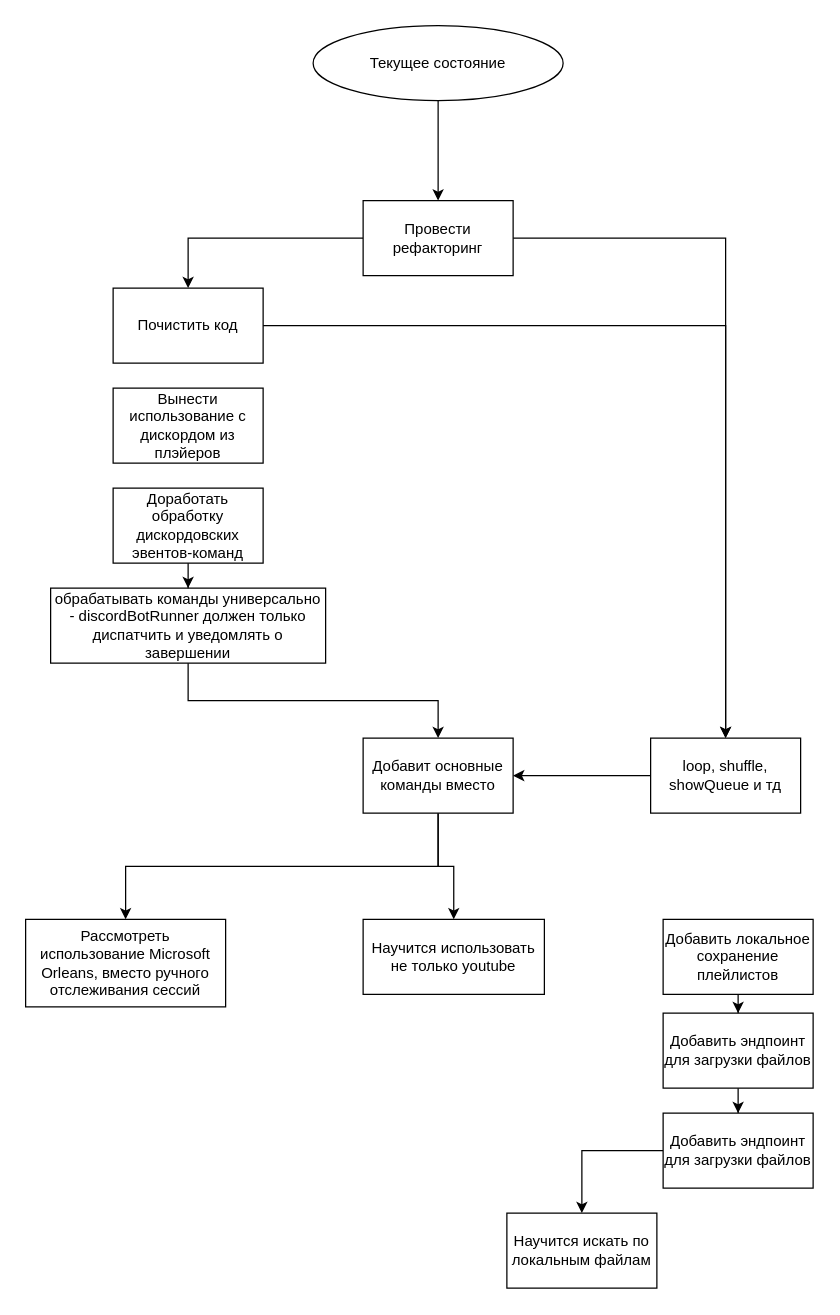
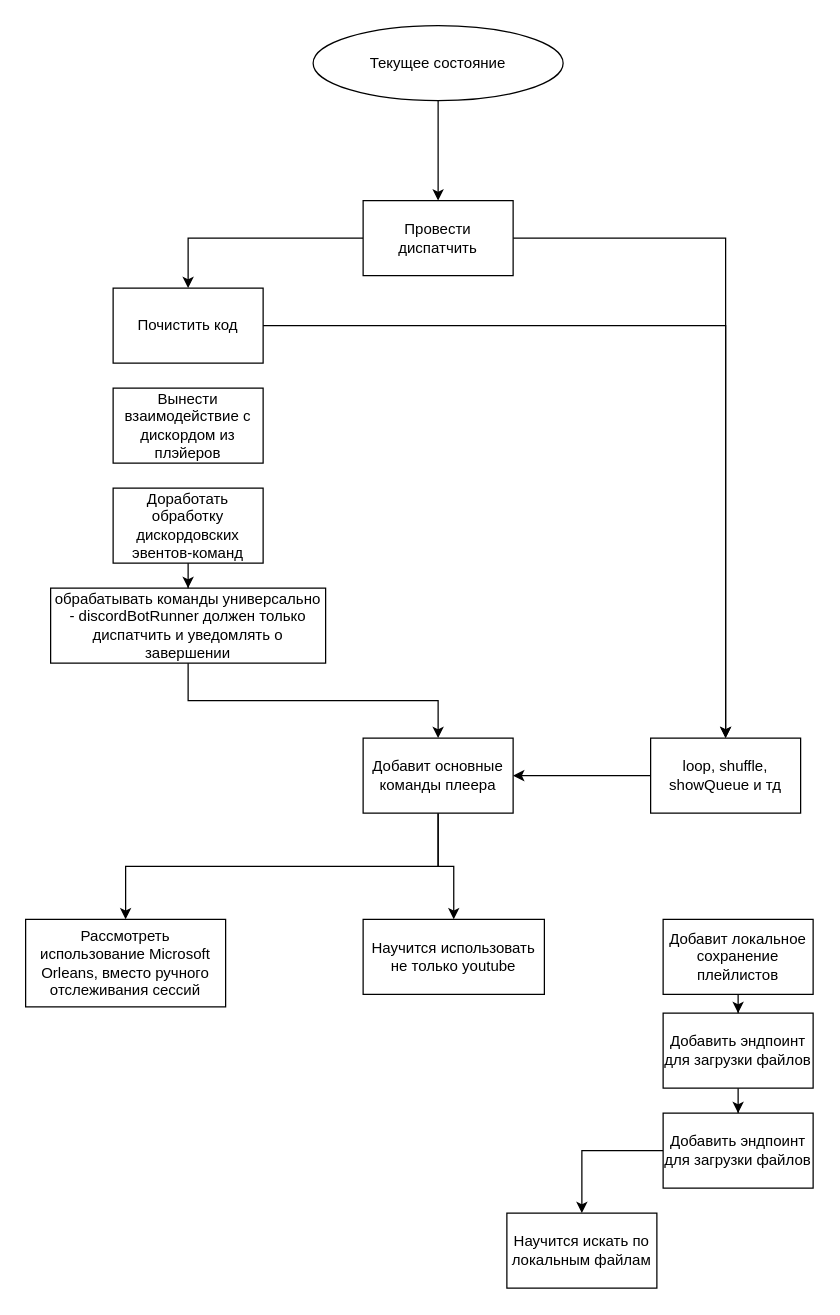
(438, 238) -> (438, 238)
(188, 426) -> (188, 426)
(438, 776) -> (438, 776)
(738, 957) -> (738, 957)
